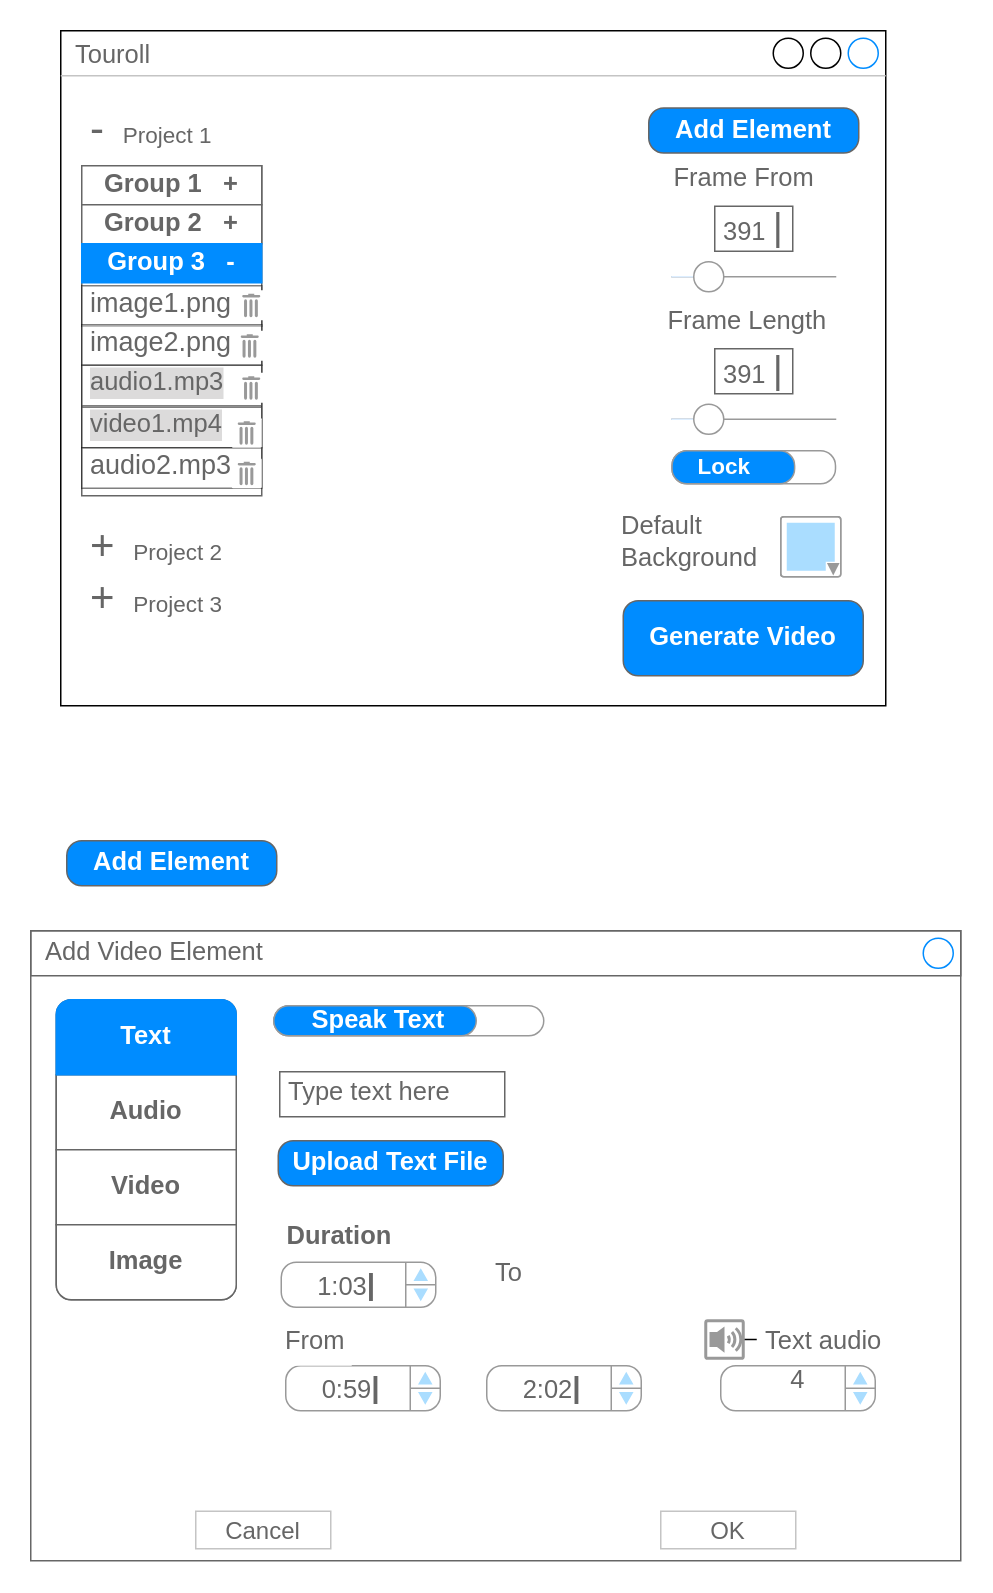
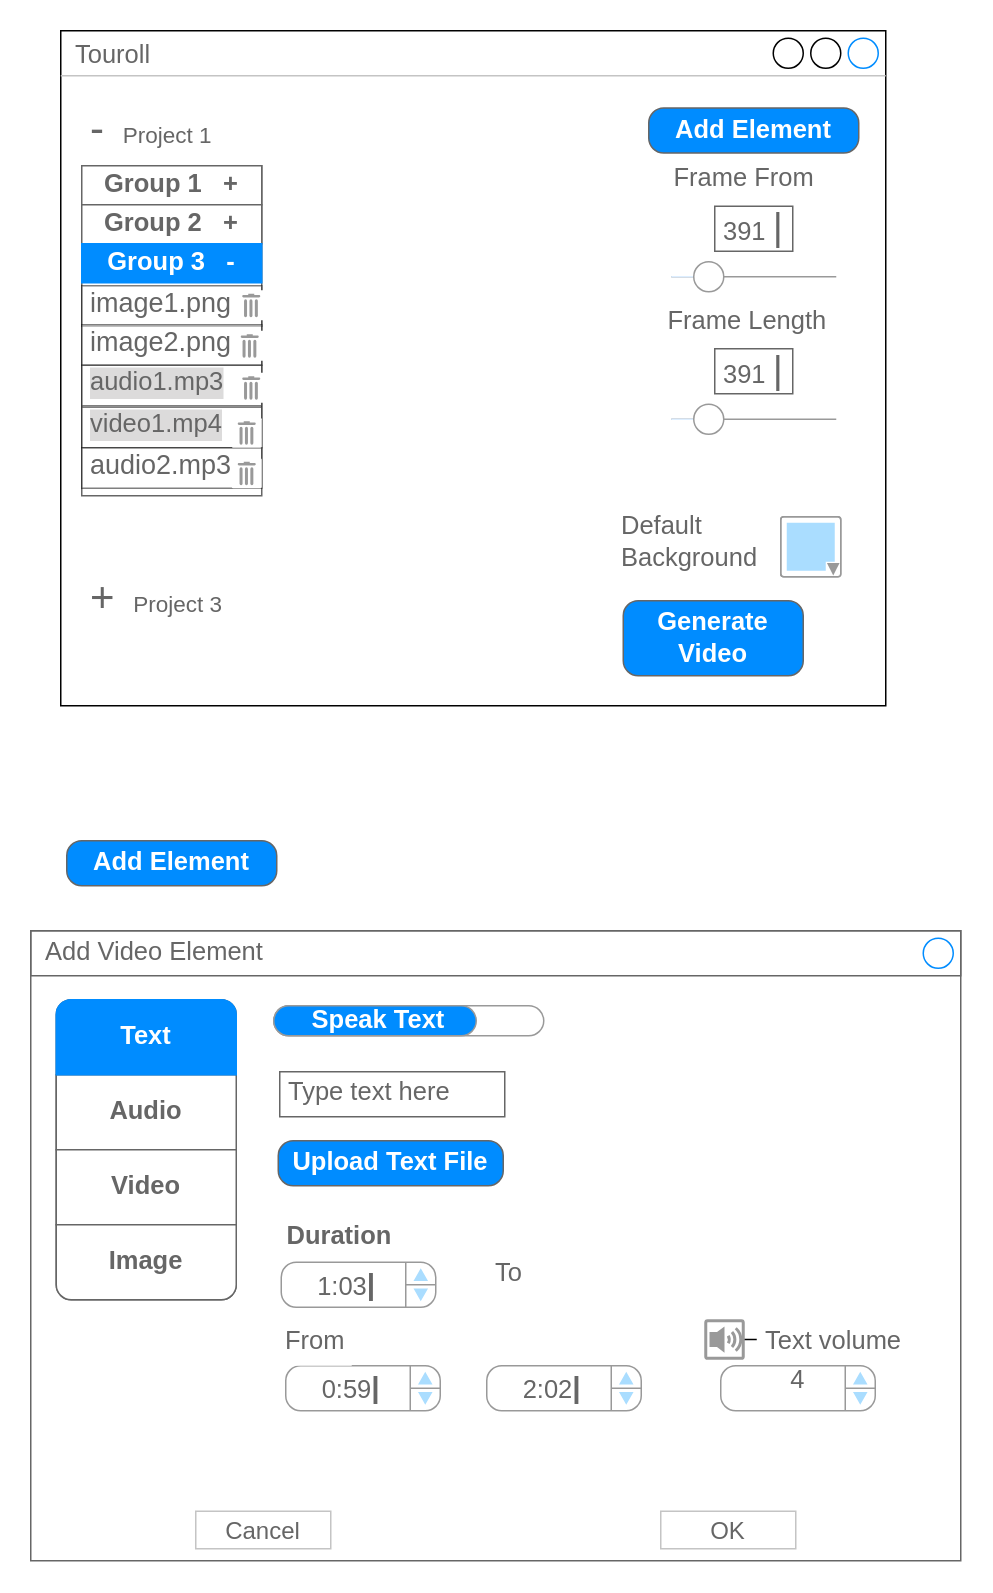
(754, 467) -> none
(172, 547) -> none
(743, 638) -> (713, 638)
(831, 1342) -> (834, 1342)
